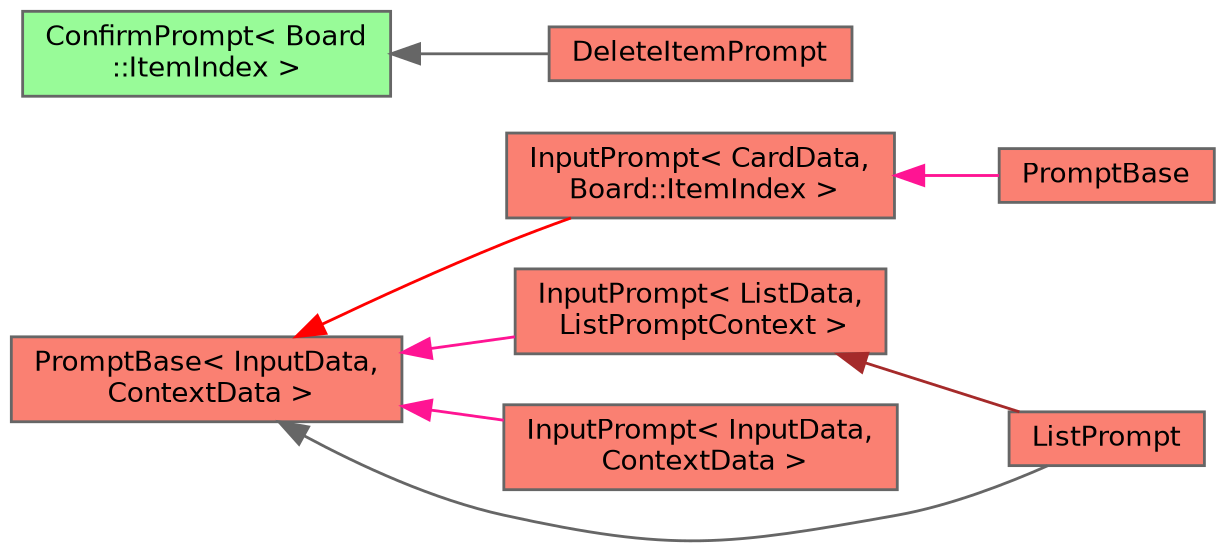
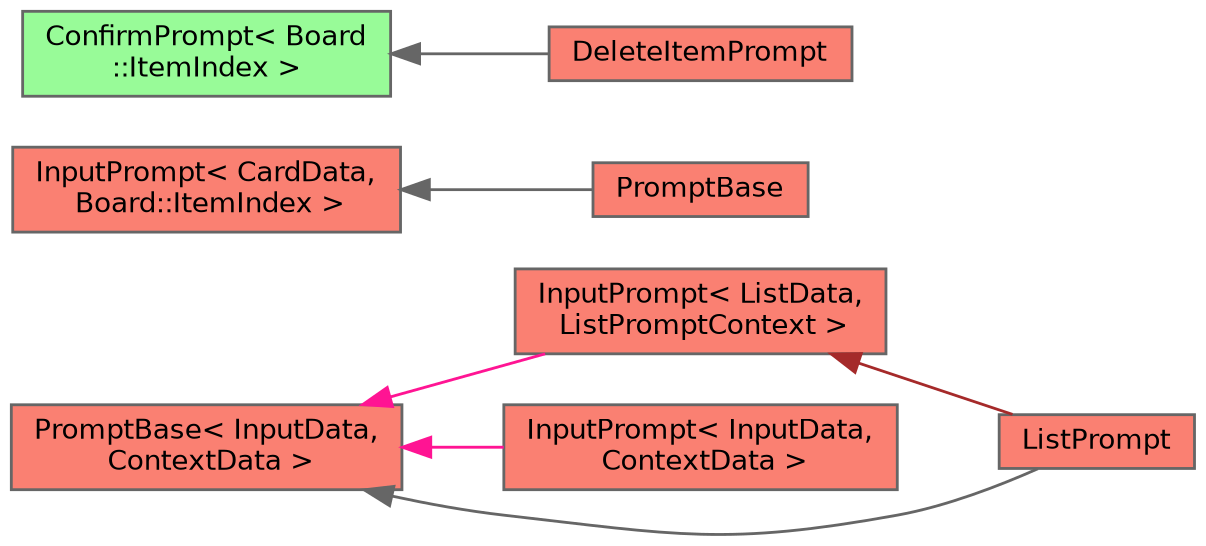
(962, 175) -> (511, 190)
(445, 268) -> none
